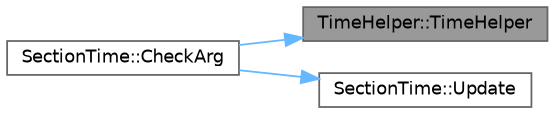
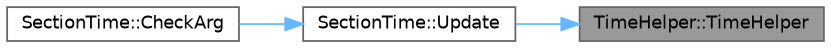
(262, 42) -> (539, 24)
